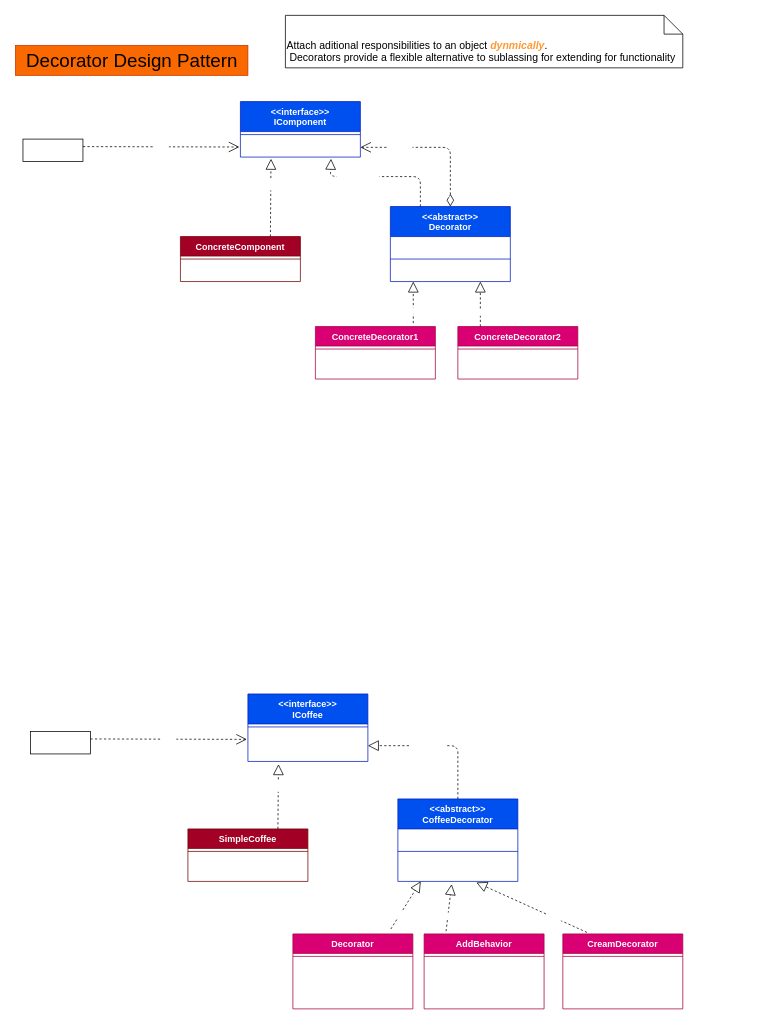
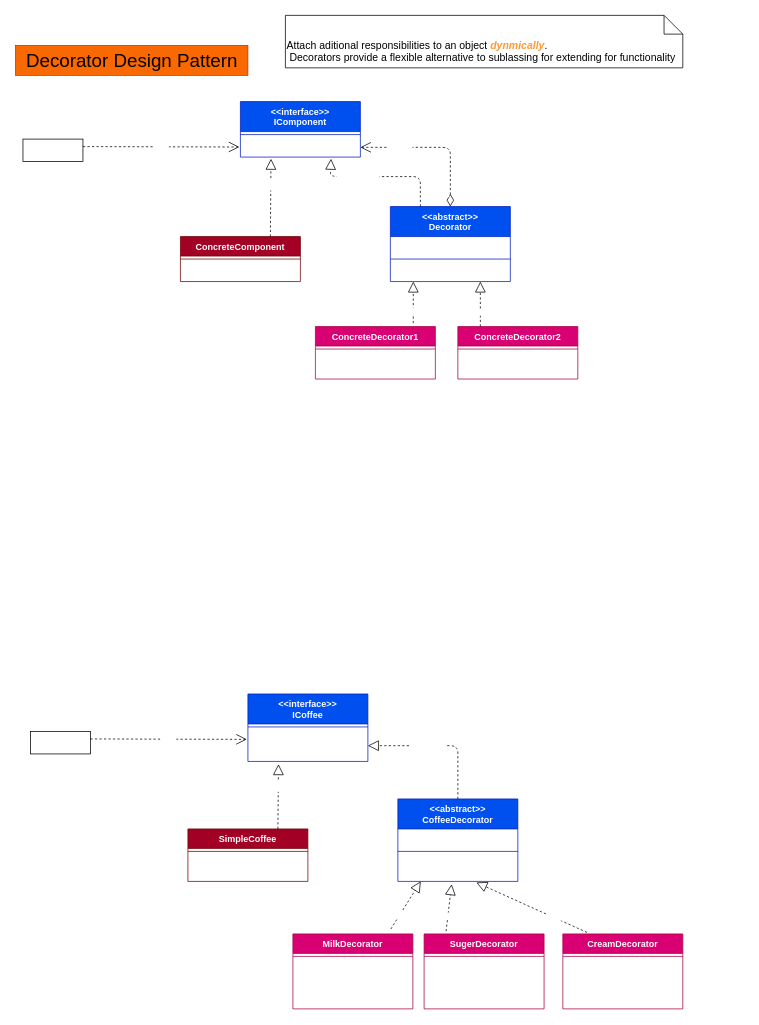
(353, 944) -> (353, 944)
(484, 944) -> (484, 944)
